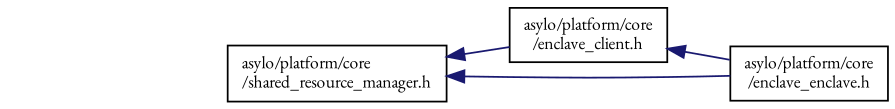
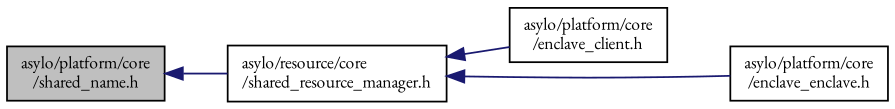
(707, 56) -> none
none -> (86, 74)
(337, 74) -> (337, 74)
